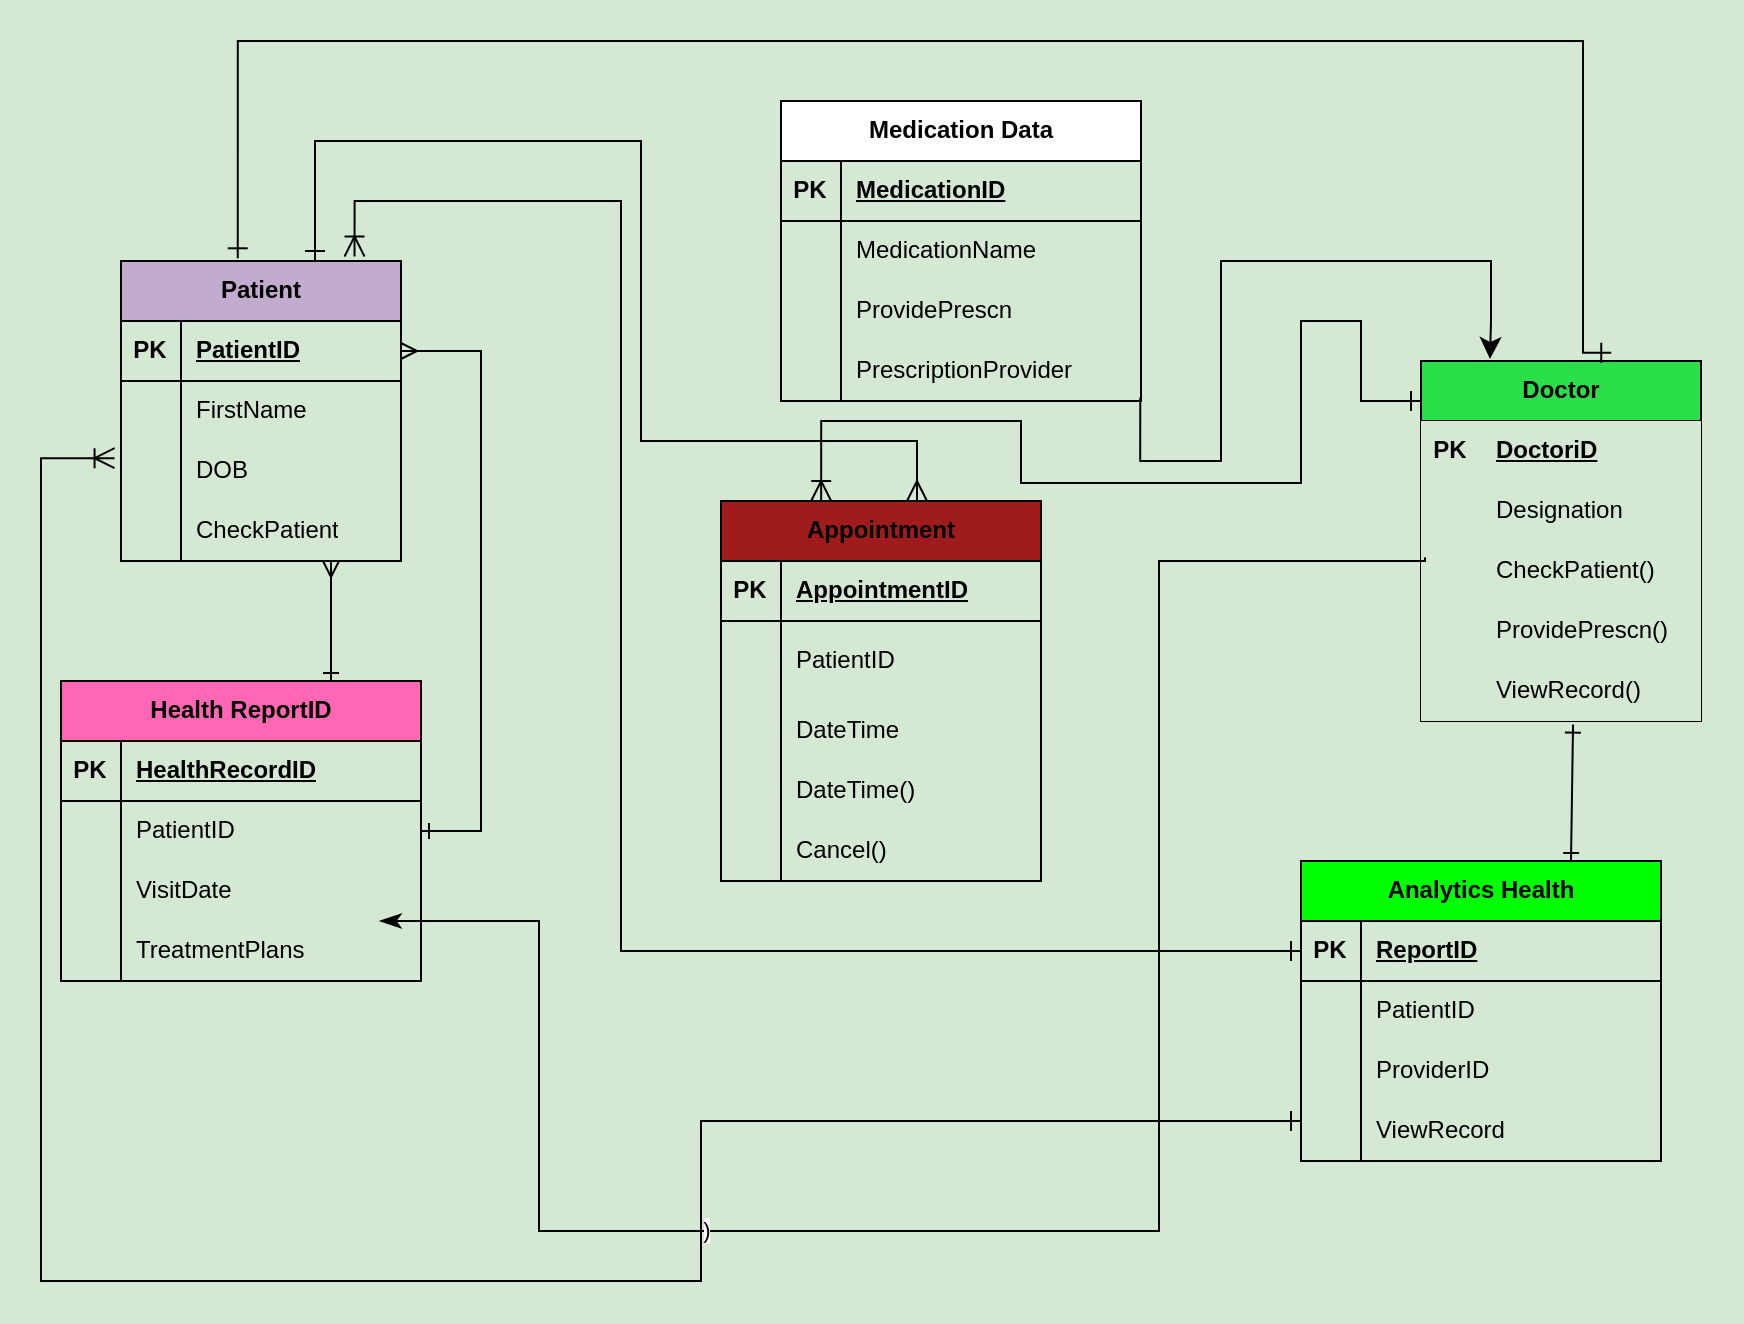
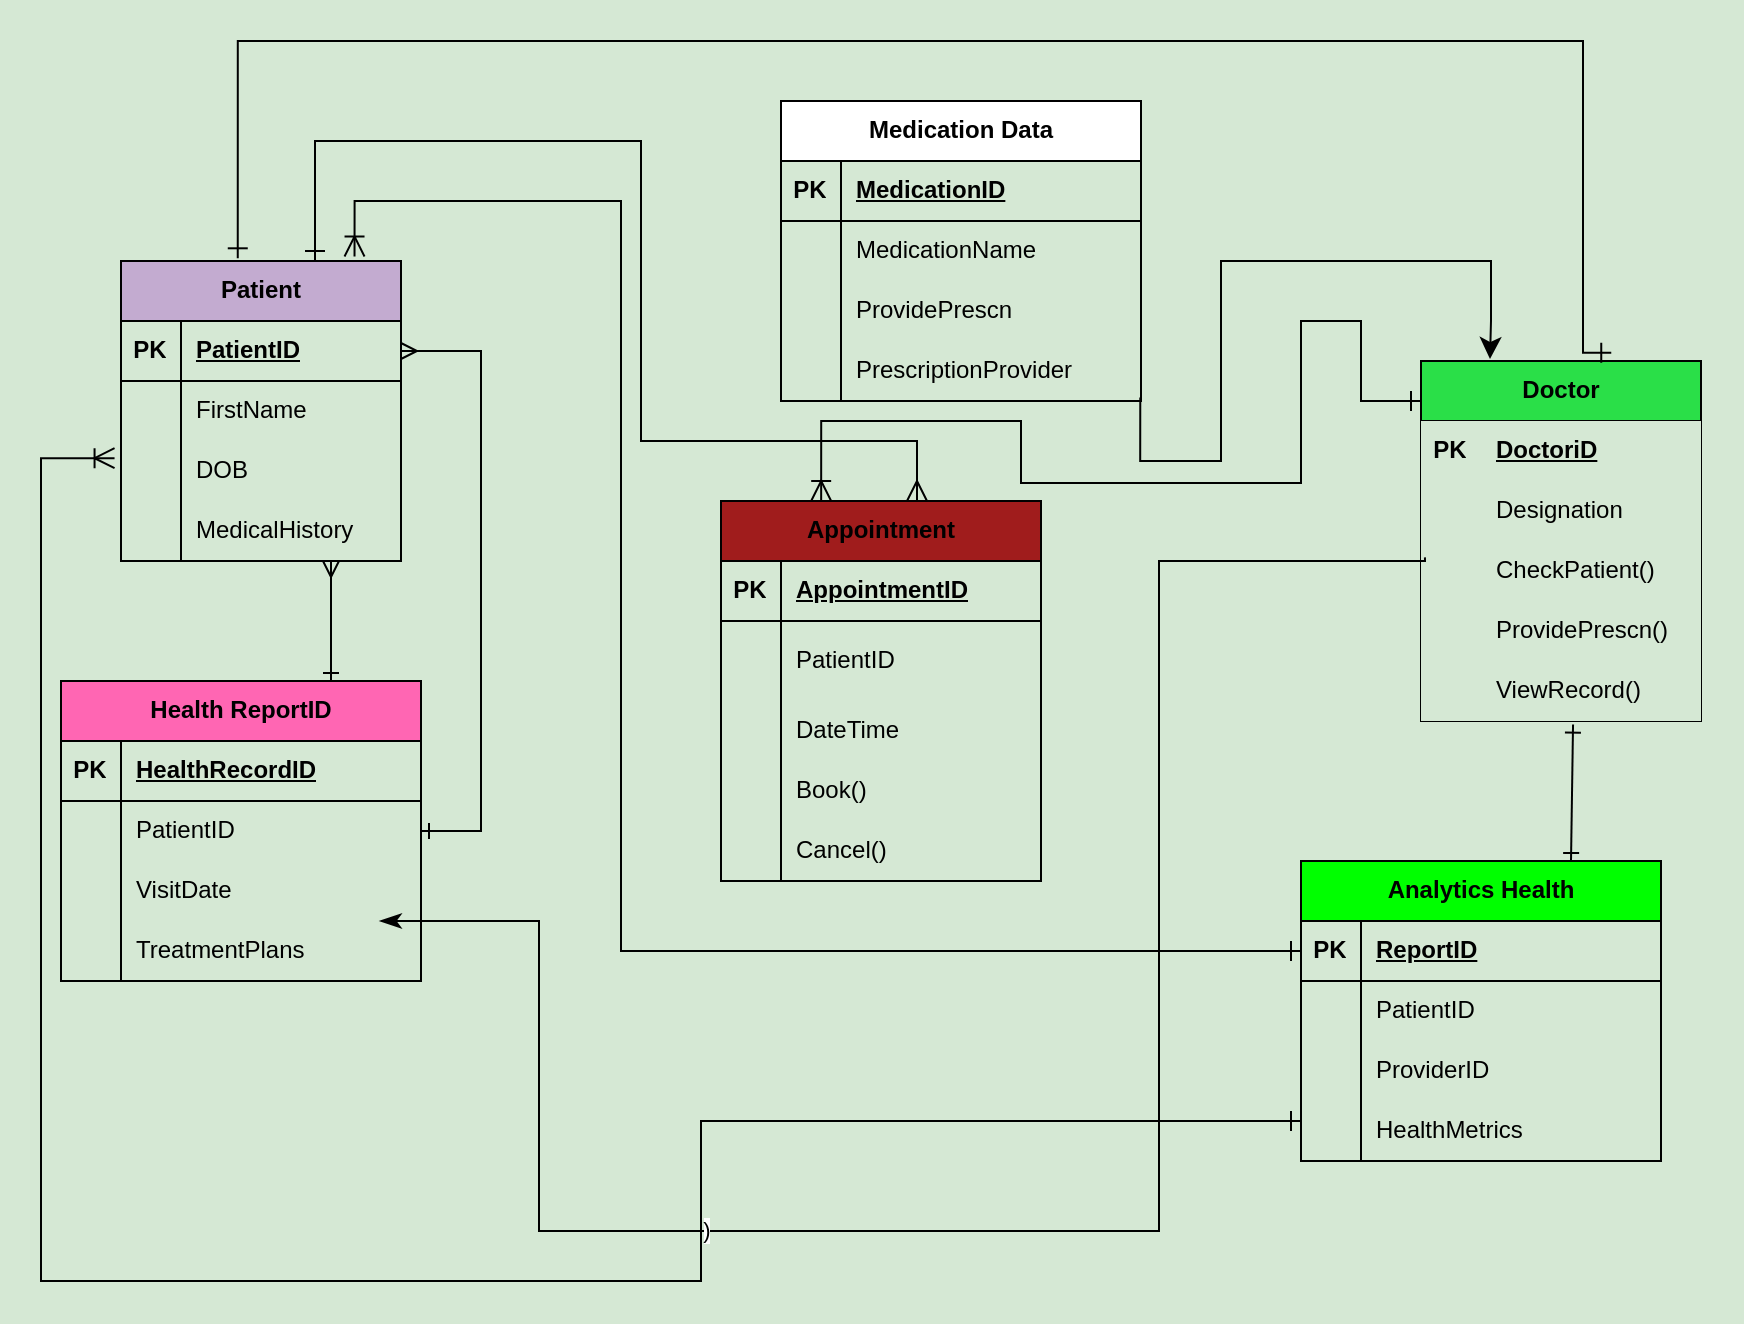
(275, 531) -> (282, 531)
(861, 791) -> (837, 791)
(1441, 1131) -> (1458, 1131)
